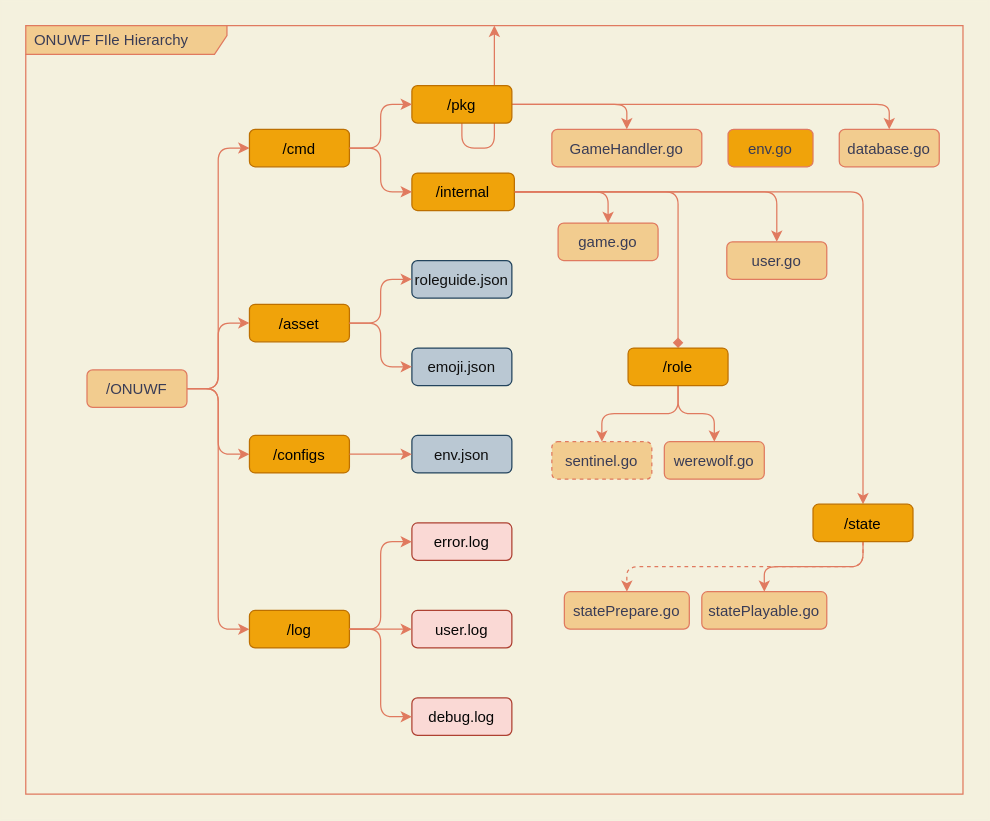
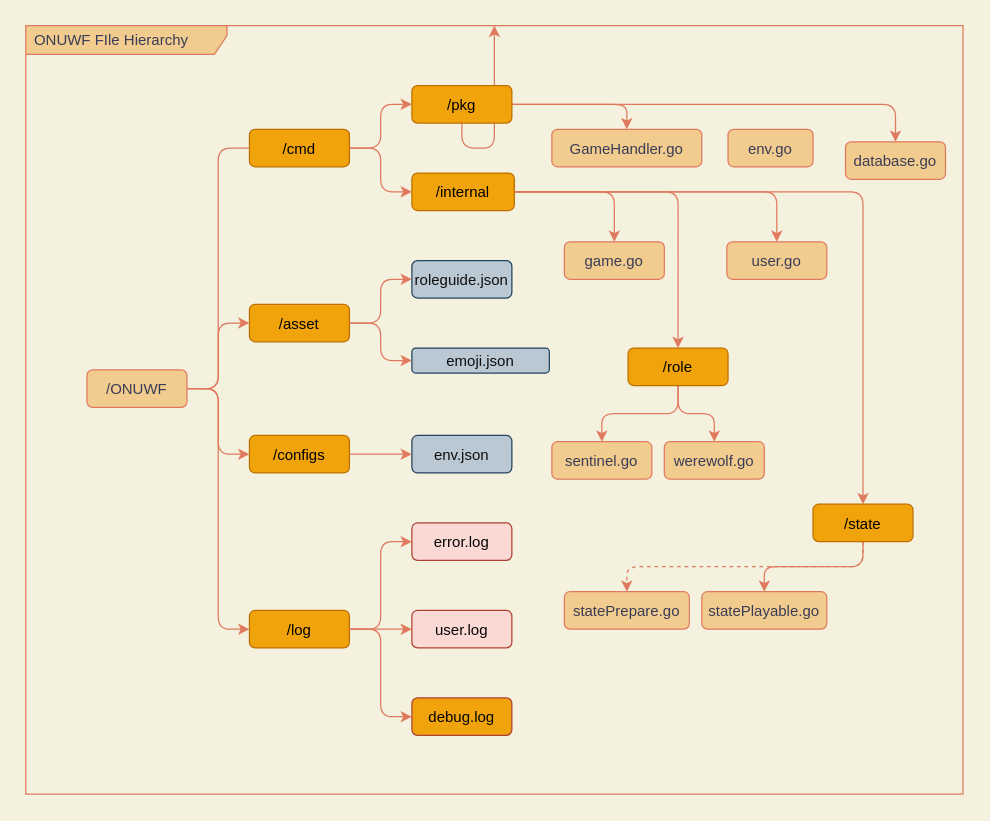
(239, 148) -> (243, 148)
(771, 148) -> (771, 148)
(889, 148) -> (896, 161)
(608, 242) -> (614, 261)
(678, 337) -> (678, 338)
(462, 367) -> (481, 361)
(602, 461) -> (602, 461)
(462, 717) -> (462, 717)
